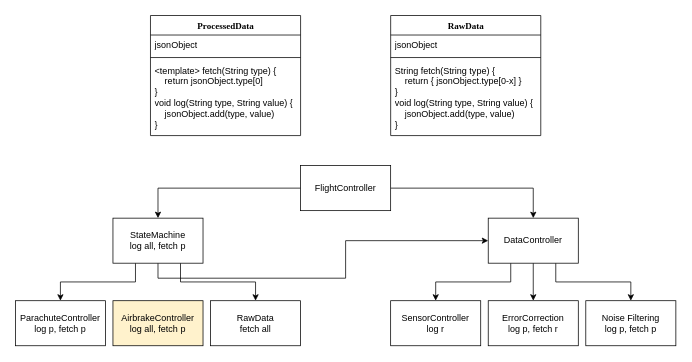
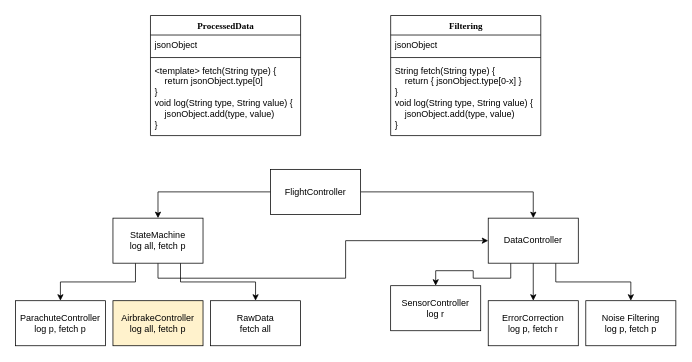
(466, 26) -> (466, 26)
(345, 188) -> (315, 192)
(435, 323) -> (435, 308)
